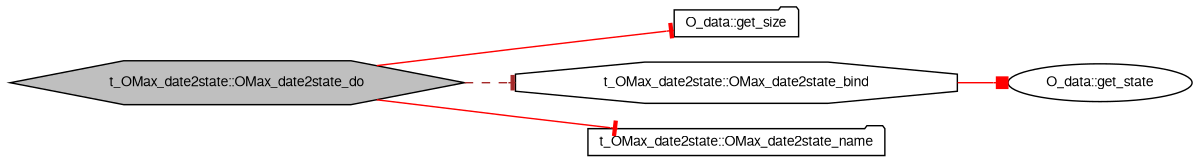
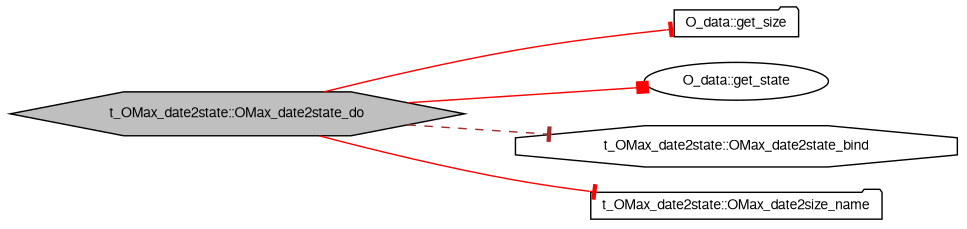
(976, 83) -> (521, 95)
(736, 142) -> (736, 206)
